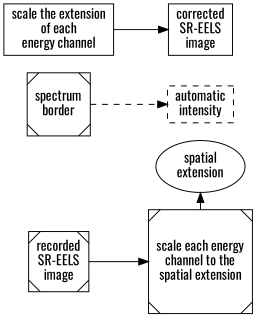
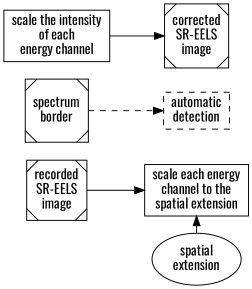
(59, 30) -> (57, 36)
(200, 30) -> (197, 36)
(200, 104) -> (197, 111)
(200, 206) -> (197, 229)
(200, 262) -> (197, 190)
